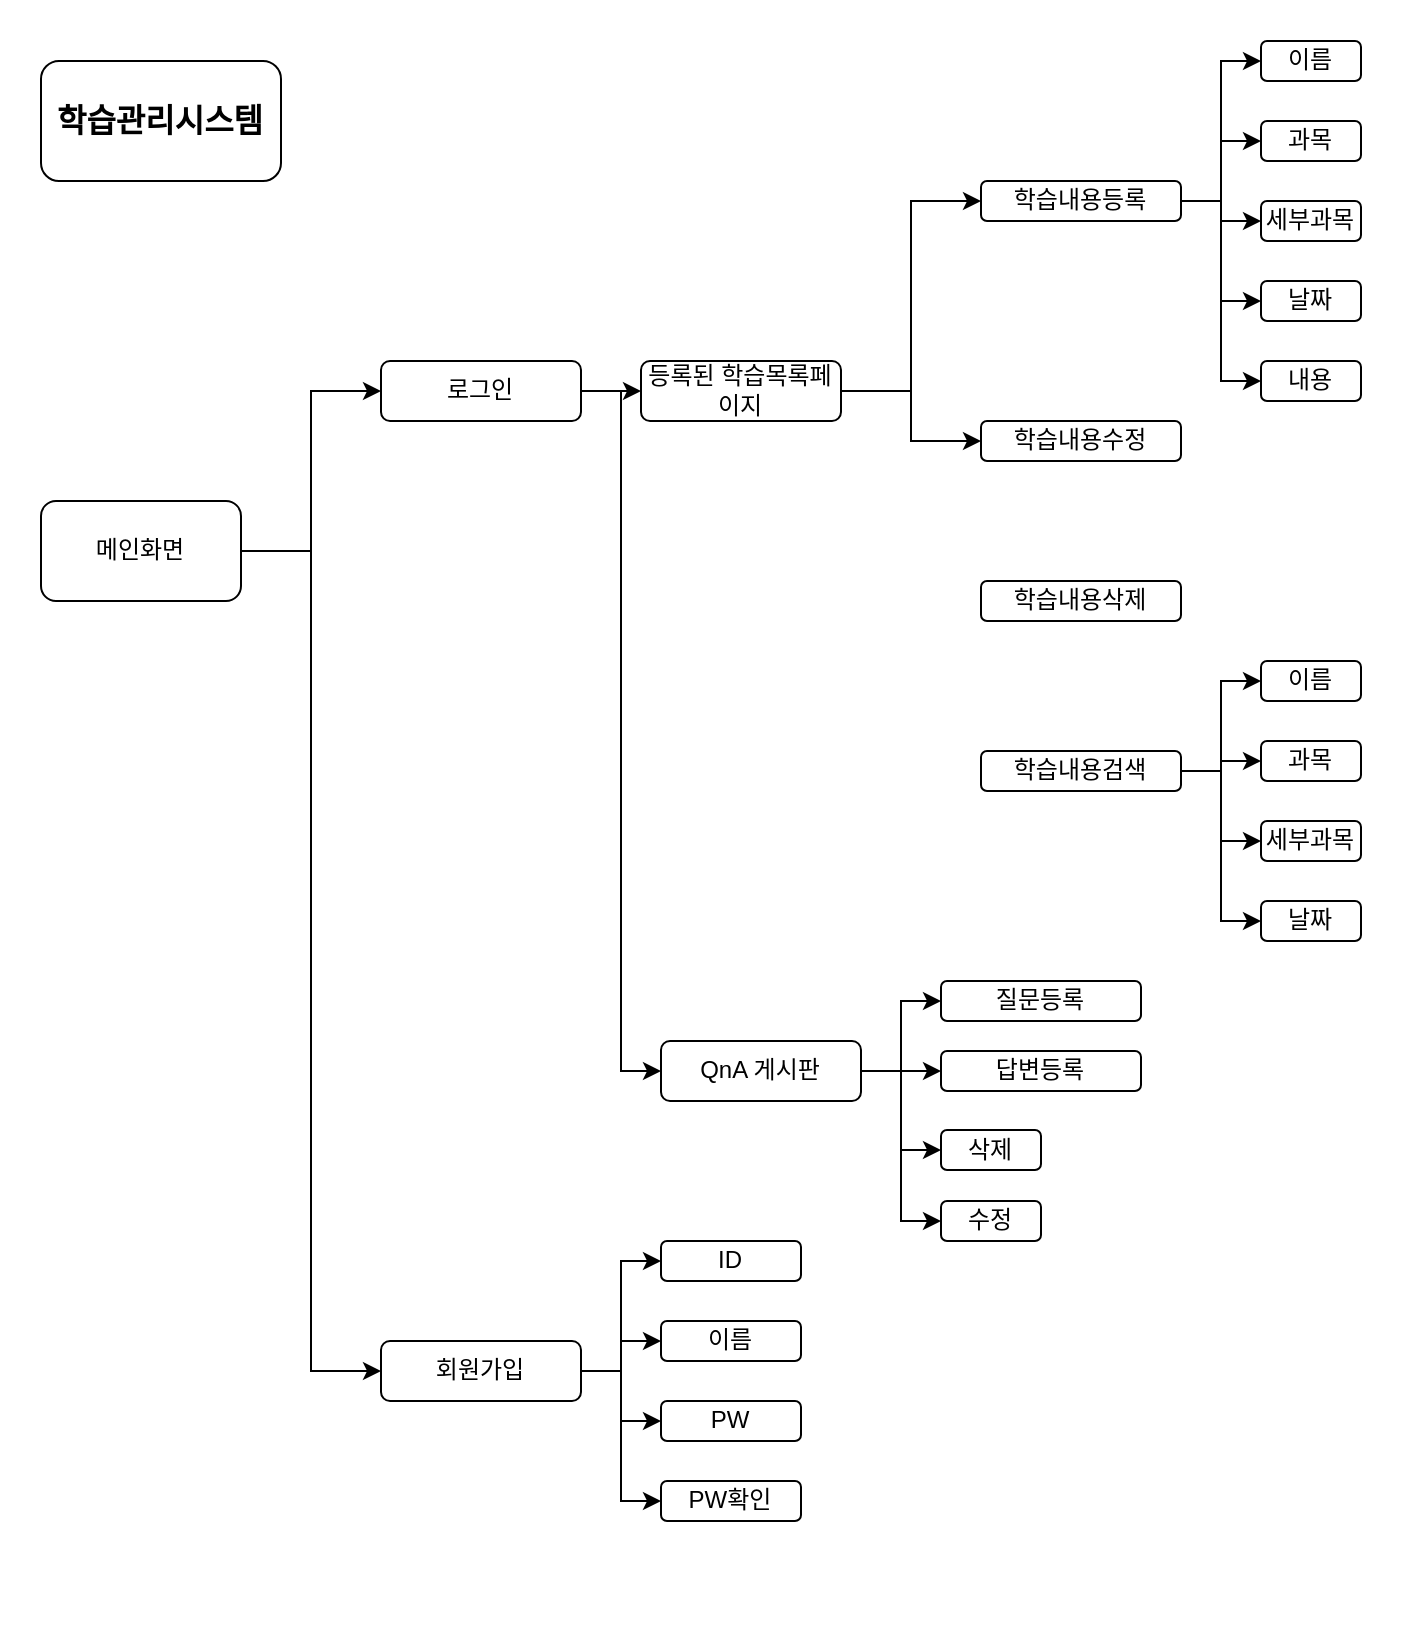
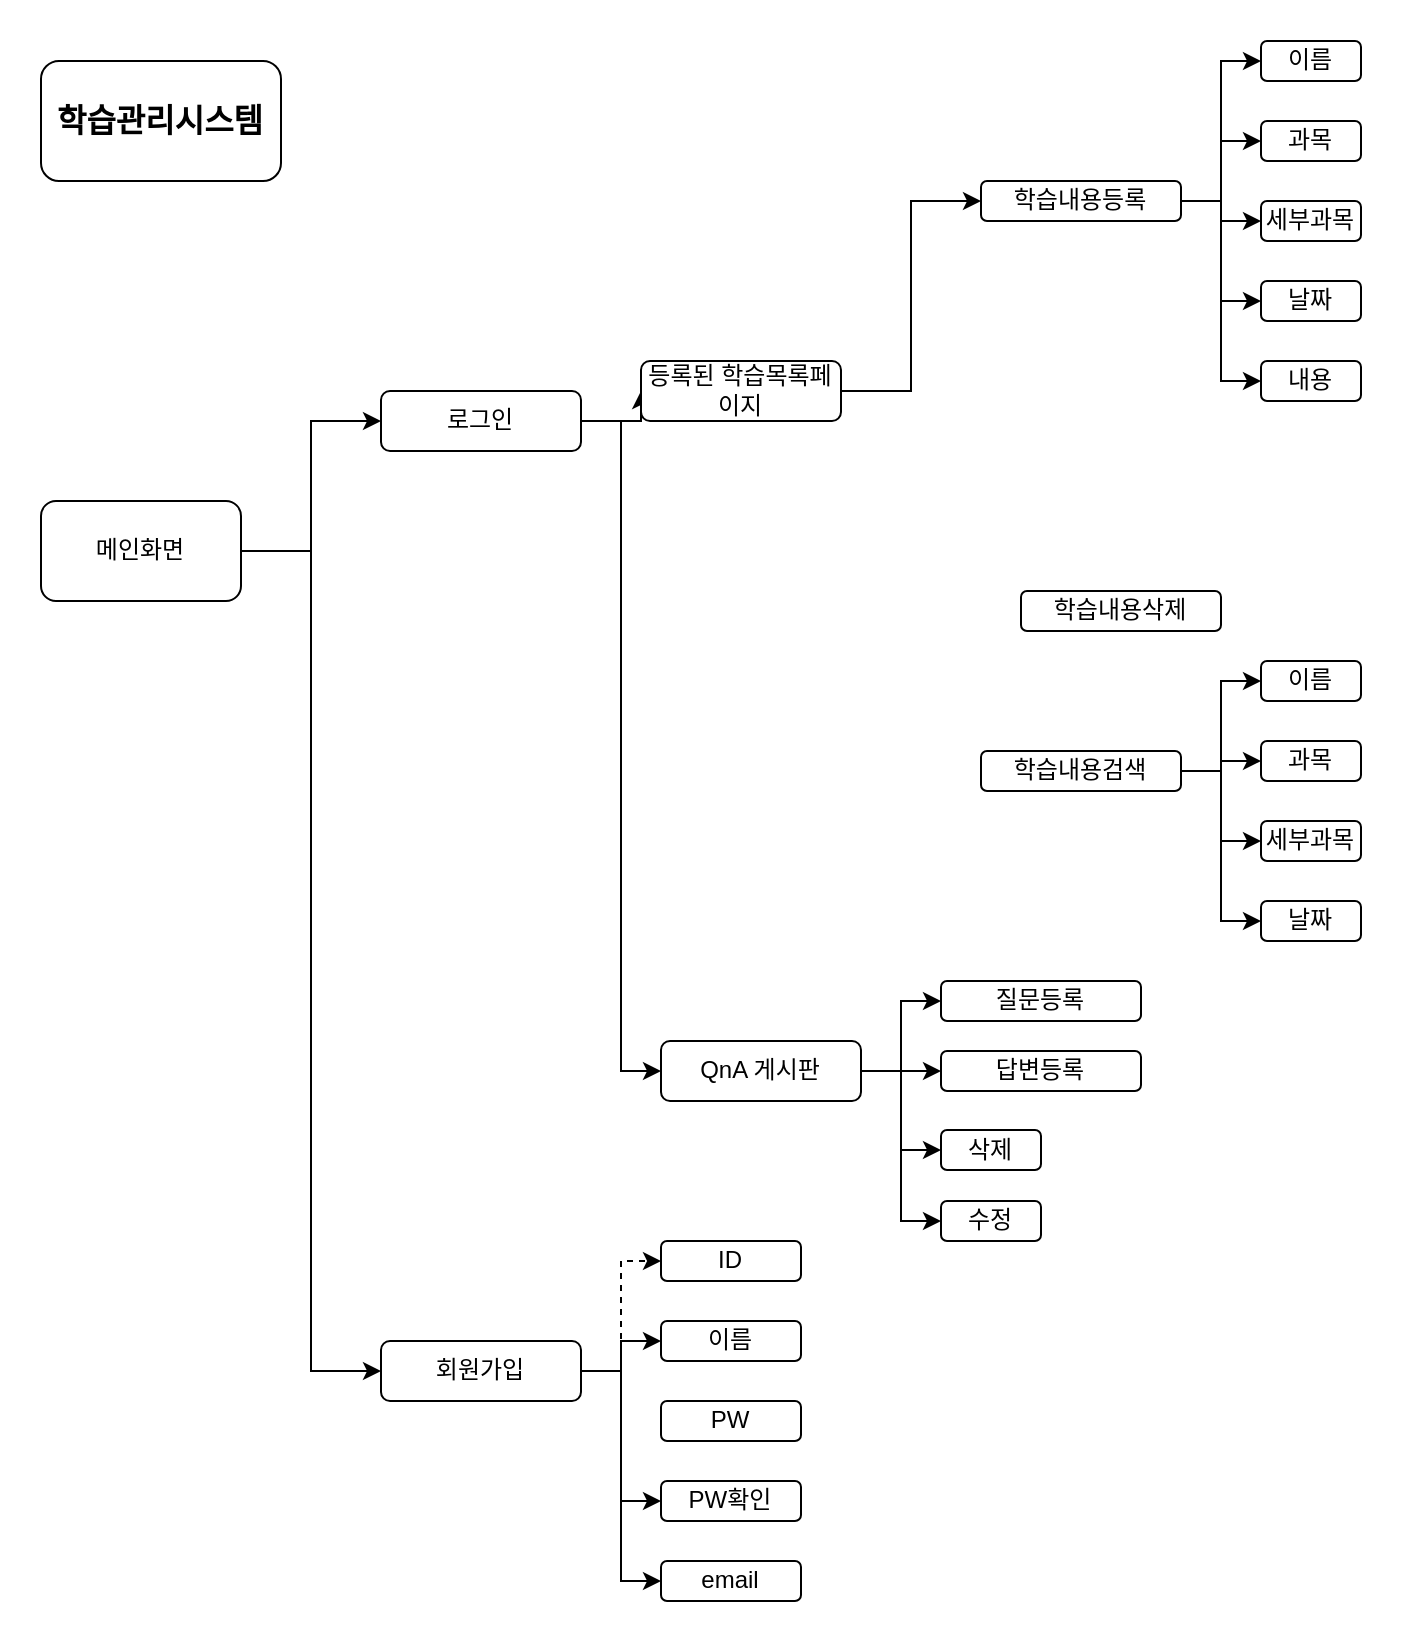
(481, 391) -> (481, 421)
(916, 441) -> none
(1081, 441) -> none
(1081, 601) -> (1121, 611)
(621, 1286) -> (621, 1286)
(636, 1421) -> none
none -> (621, 1556)
none -> (731, 1581)
